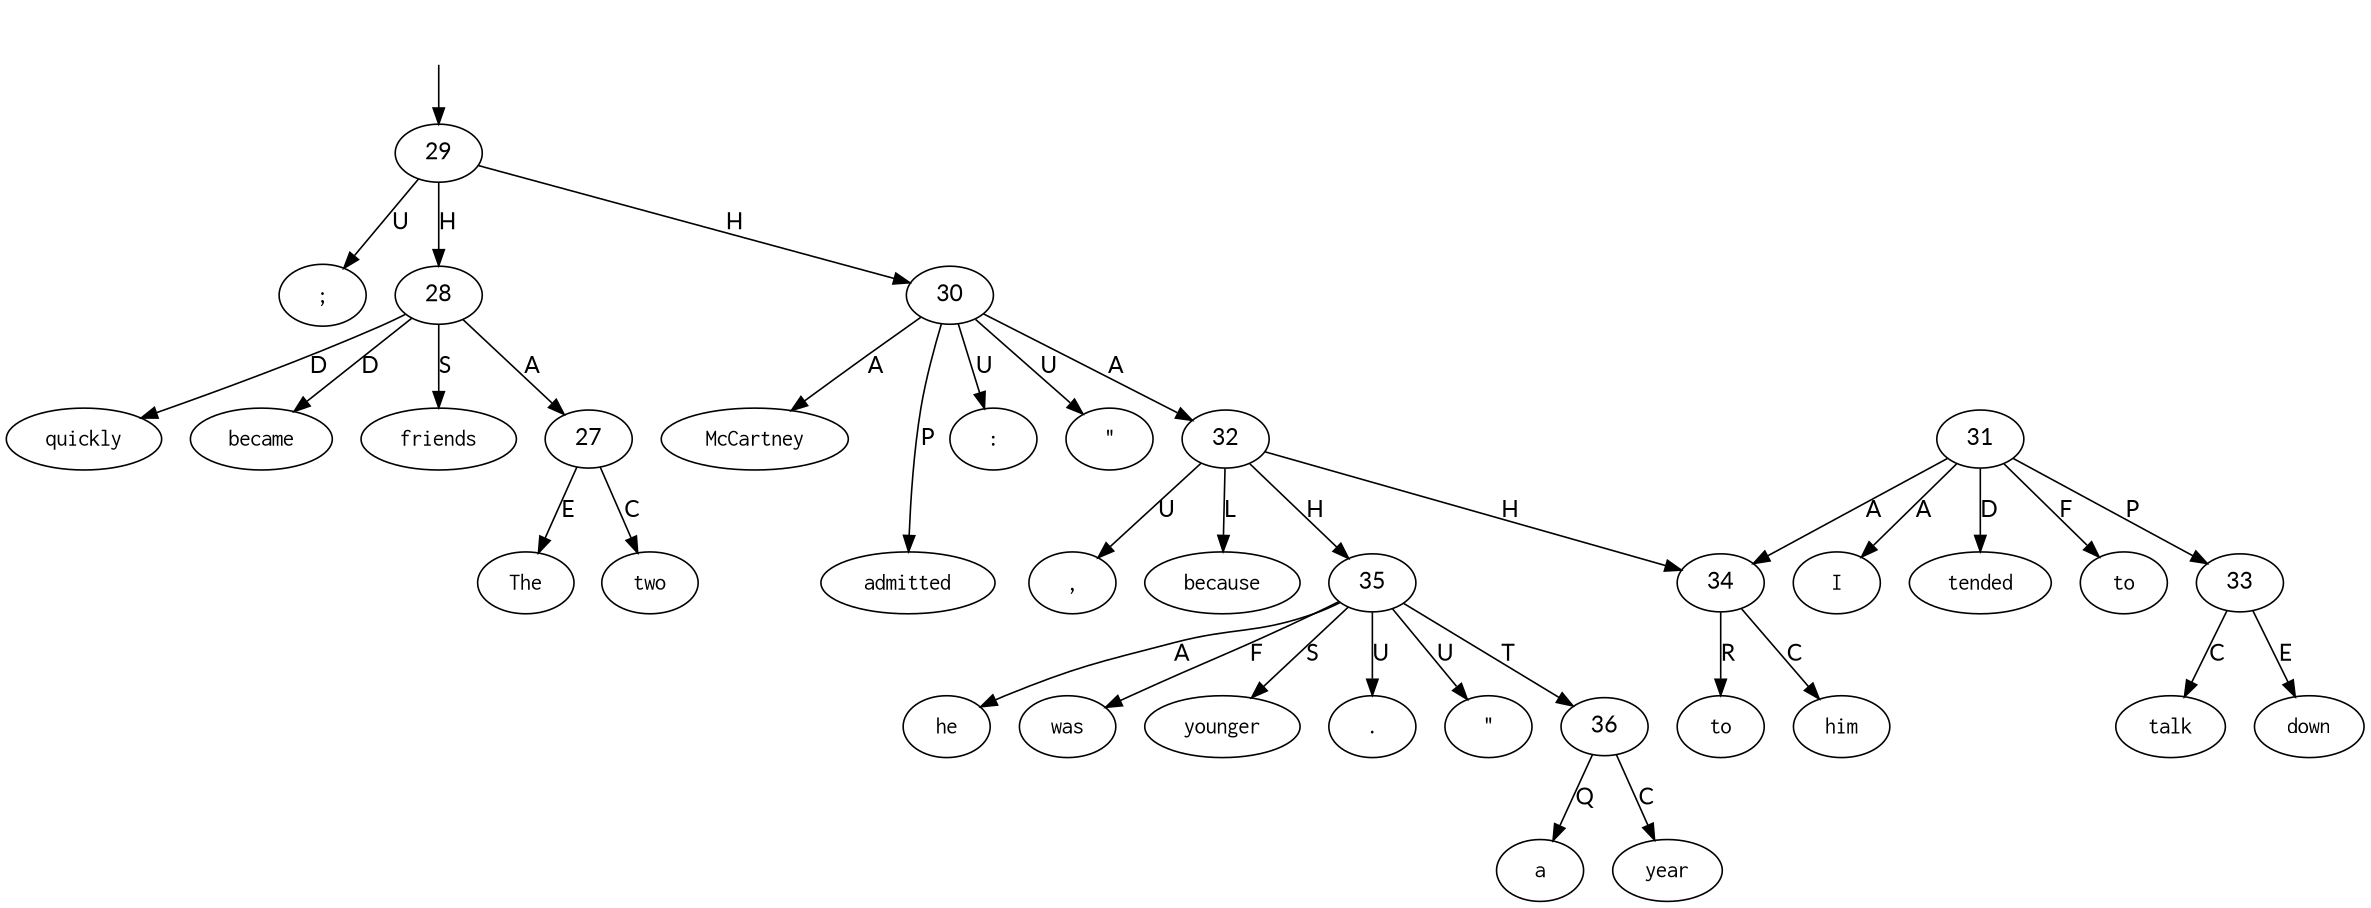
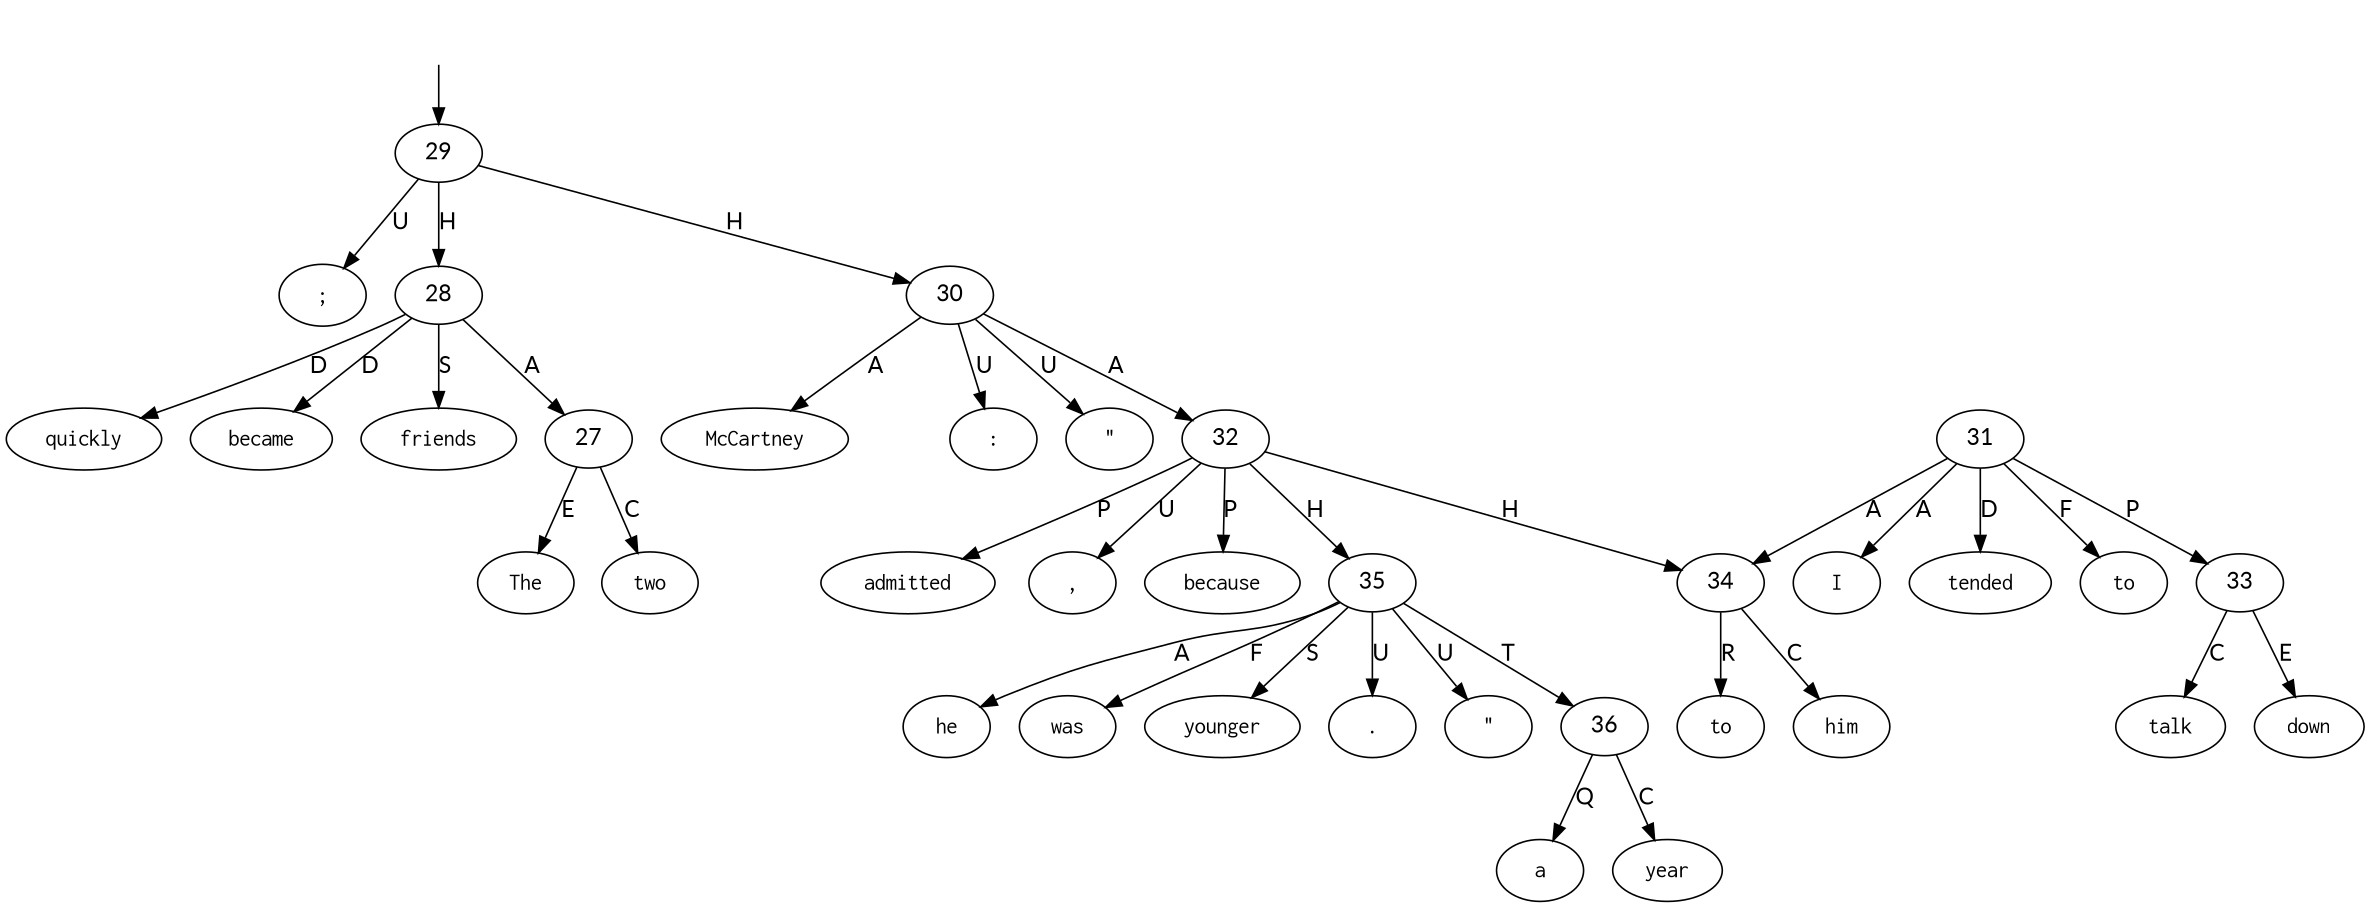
(918, 428) -> (1085, 507)
(1230, 511) -> (1230, 511)
